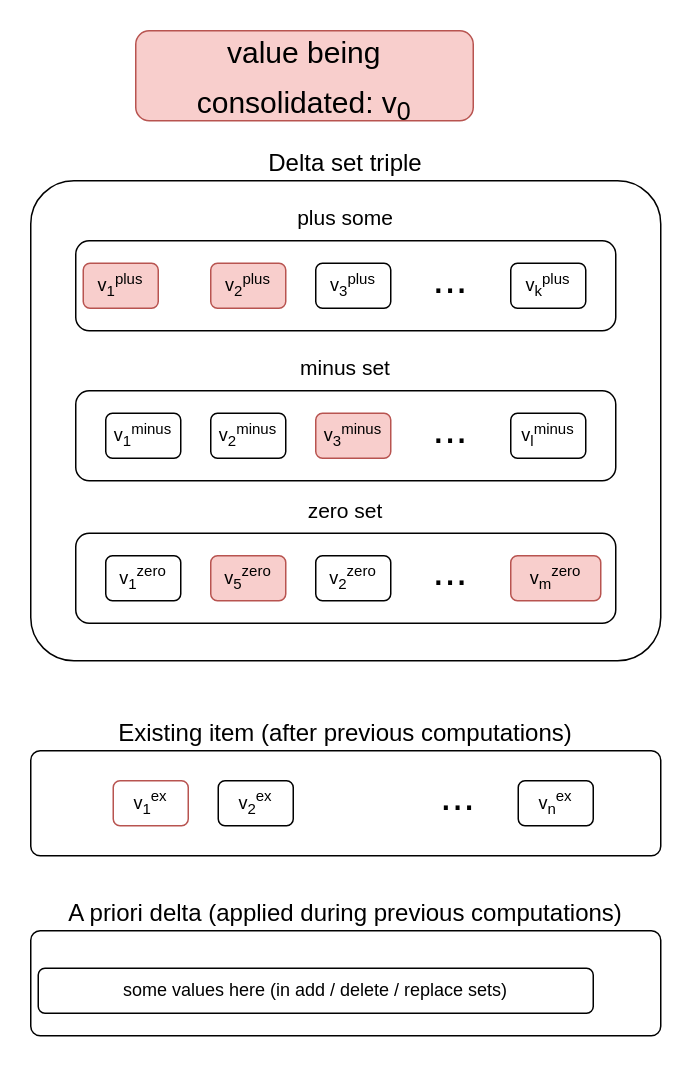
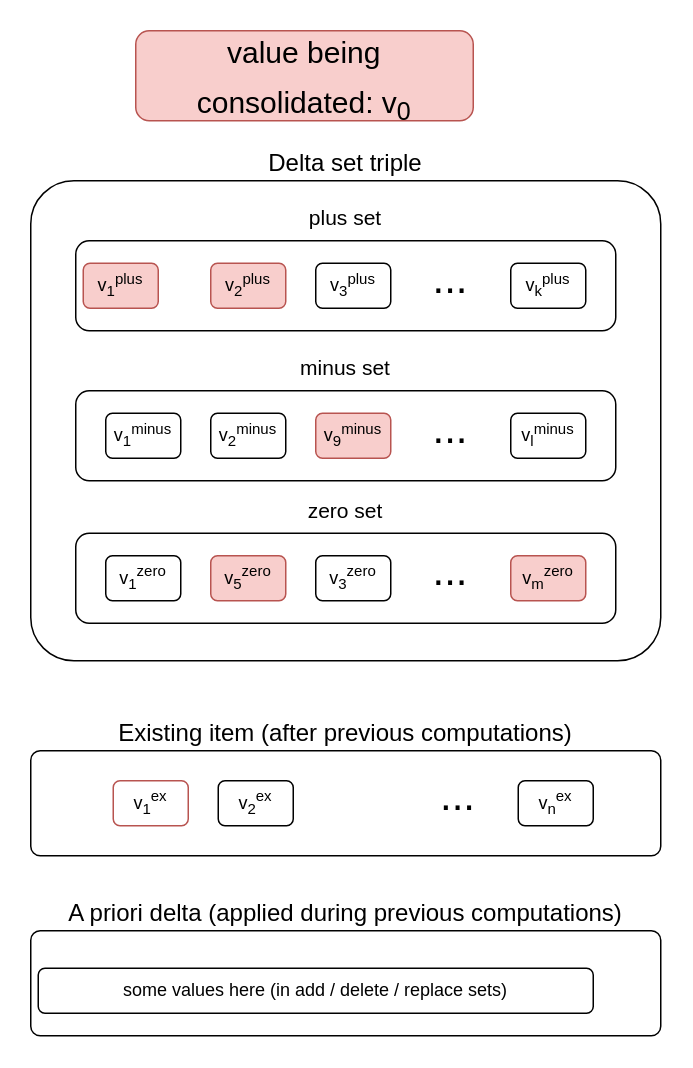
(346, 211) -> (346, 211)
(353, 436) -> (353, 436)
(353, 578) -> (353, 578)
(556, 578) -> (548, 578)
